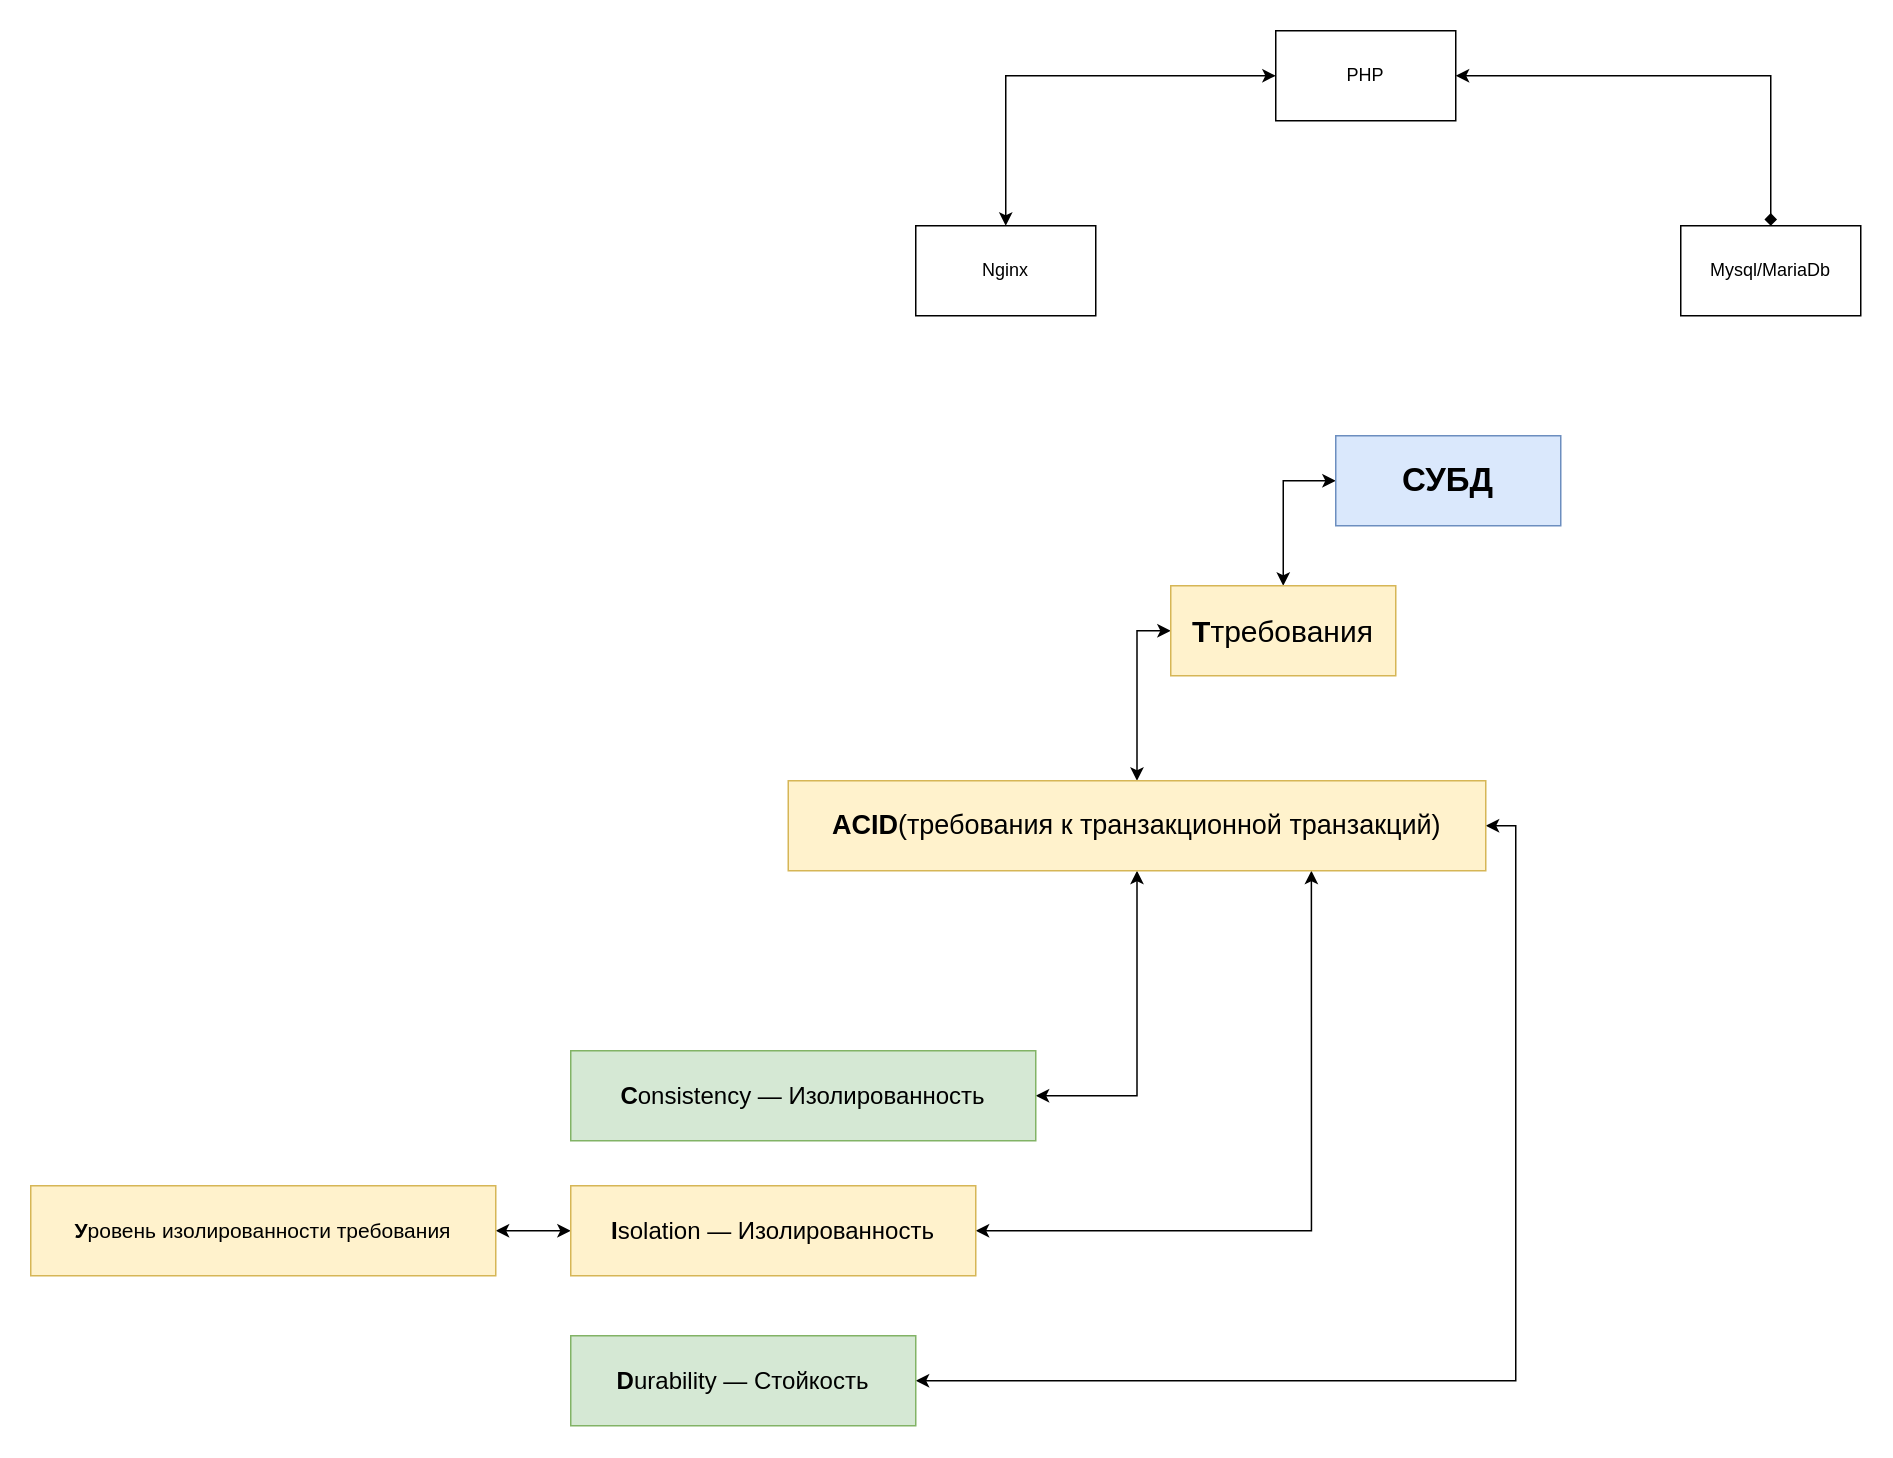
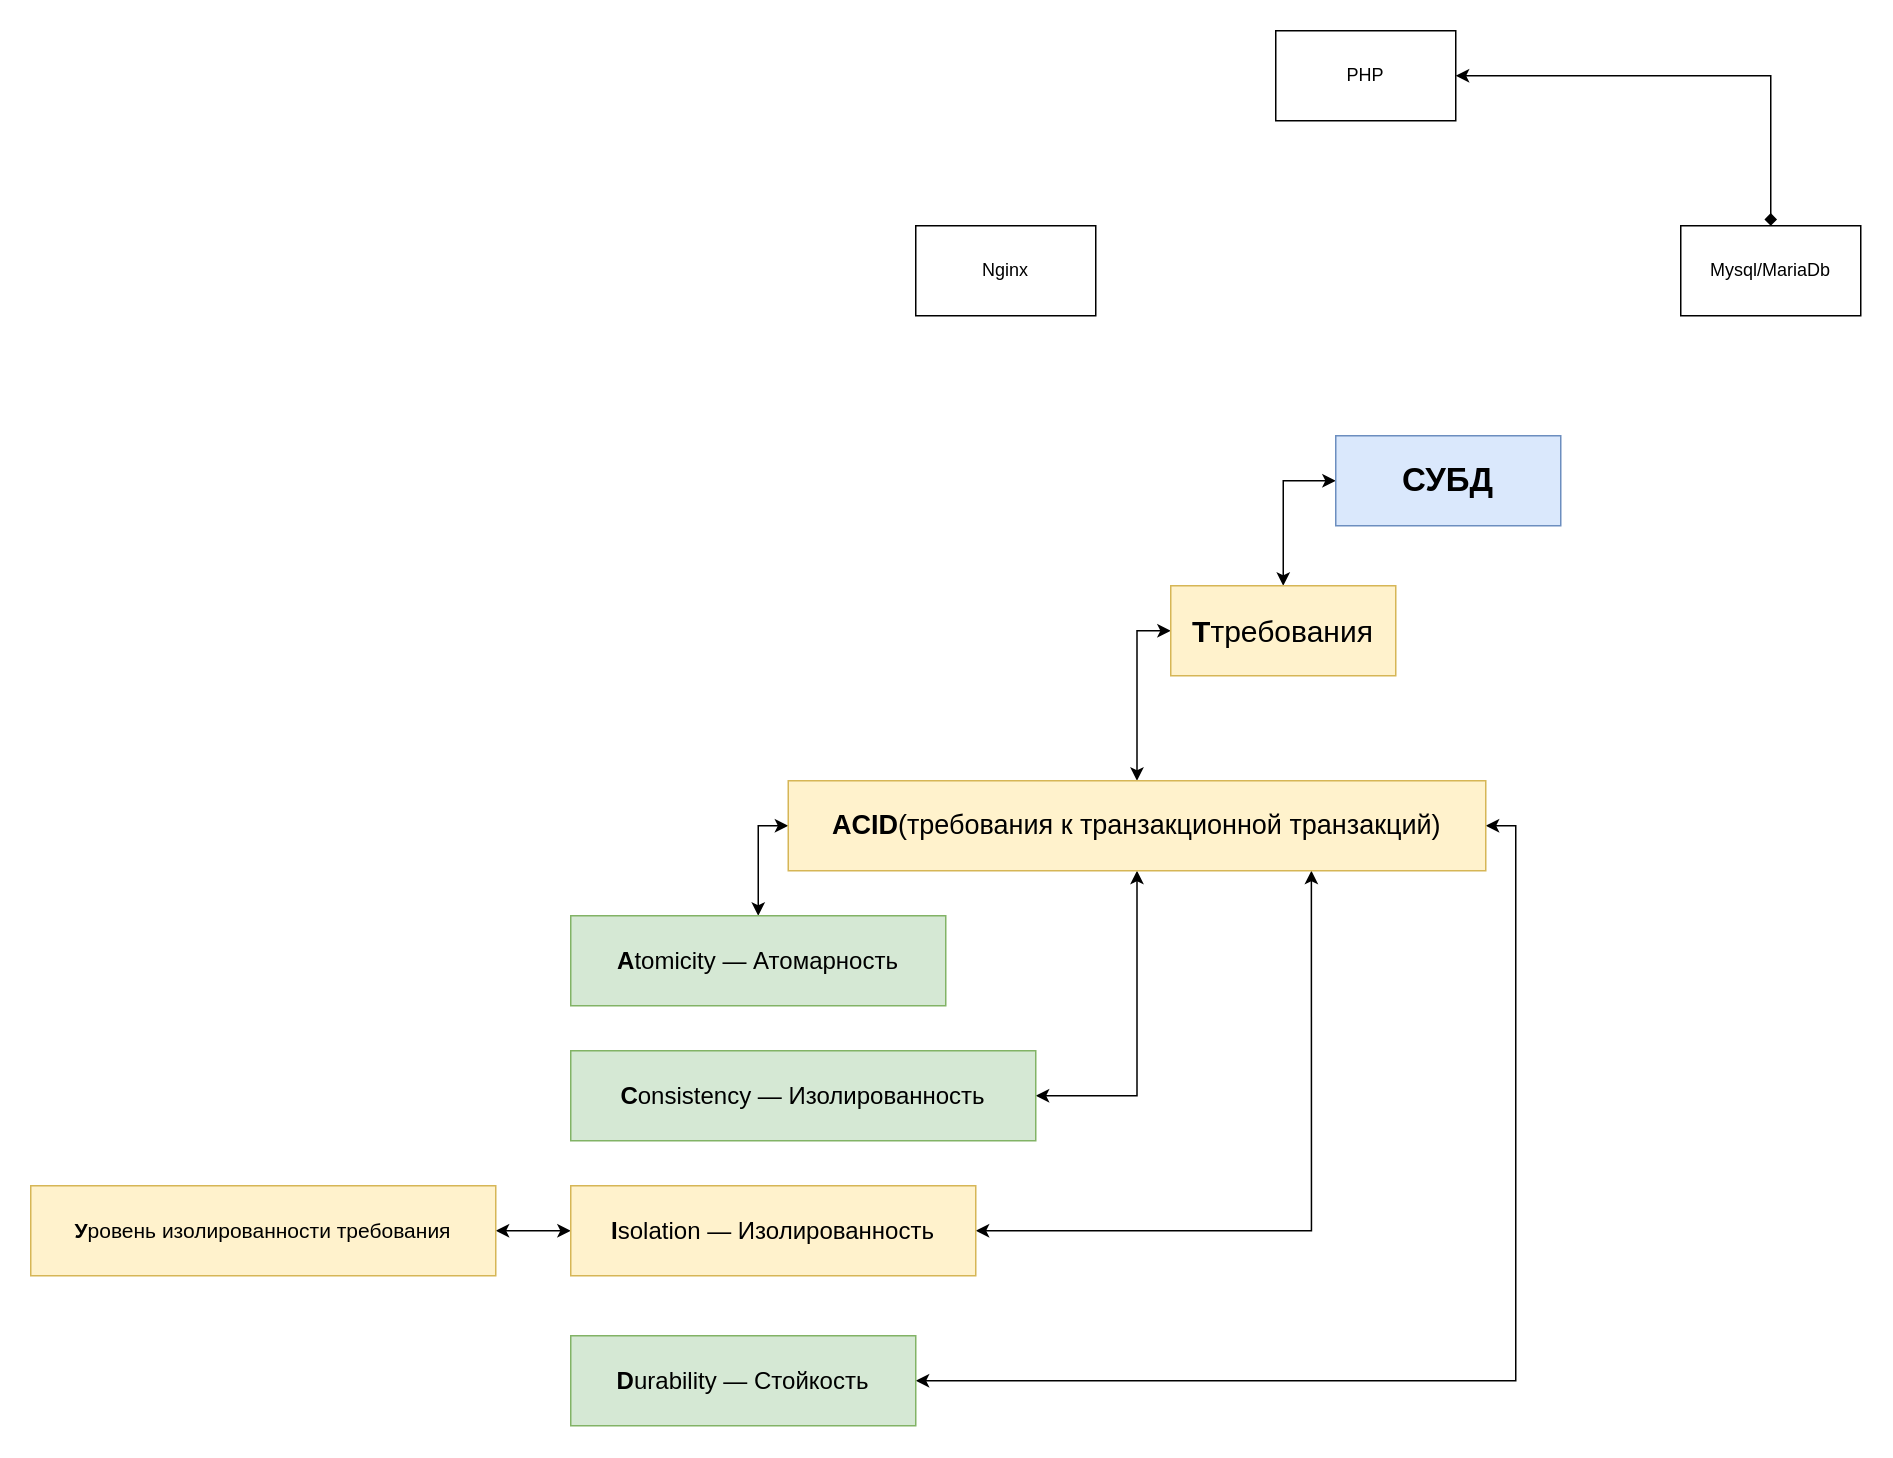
(1066, 76) -> none
none -> (758, 856)
none -> (758, 961)
